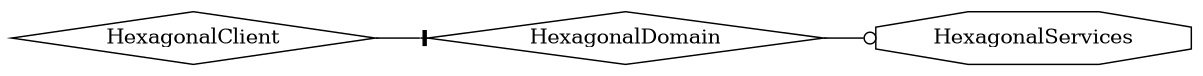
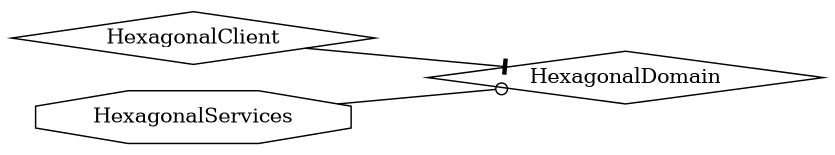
(844, 38) -> (417, 97)
